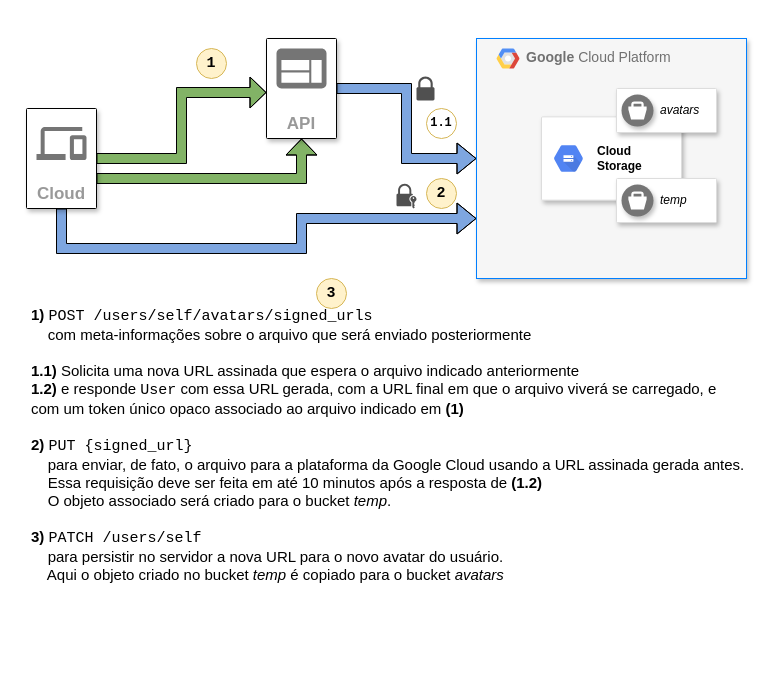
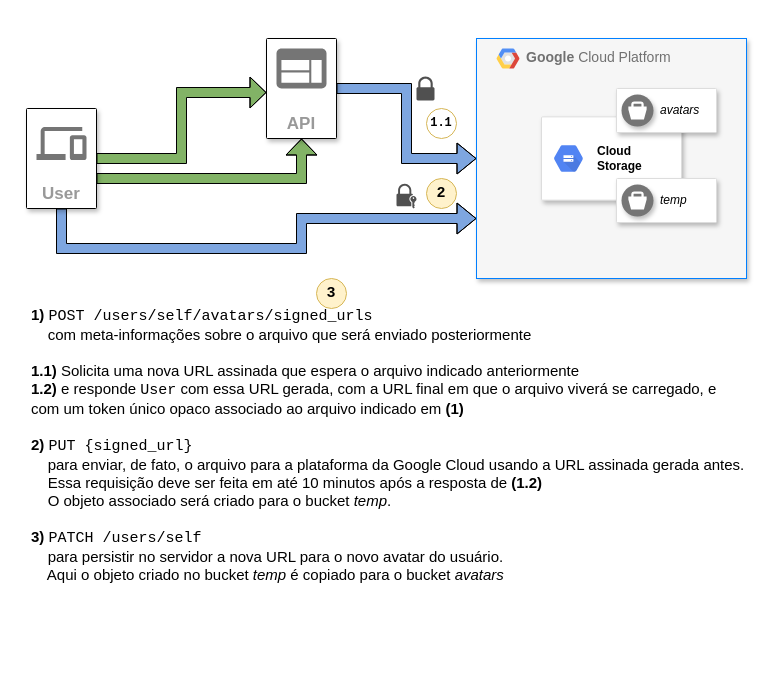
(212, 64) -> none
(62, 193) -> (62, 193)
